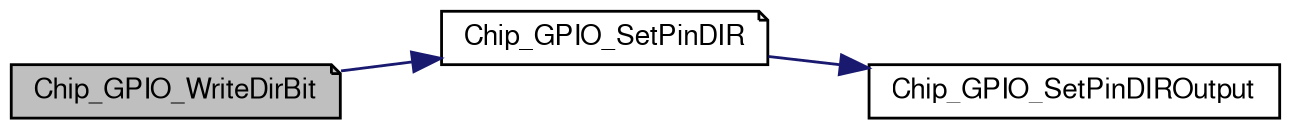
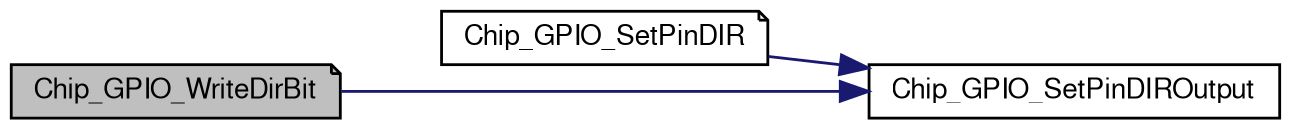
(376, 66) -> (591, 91)
